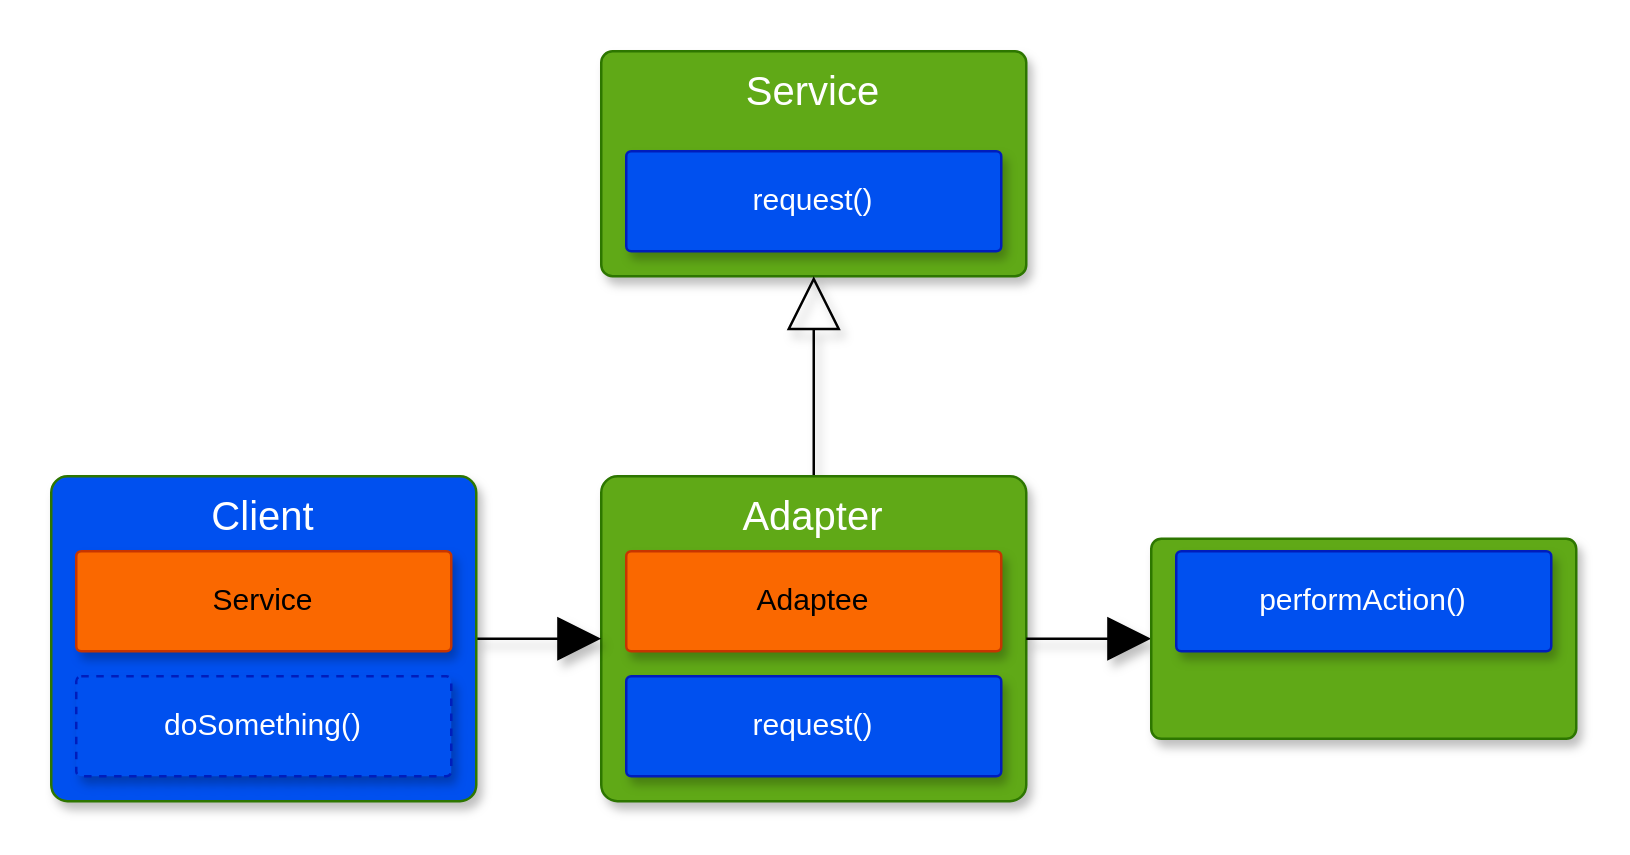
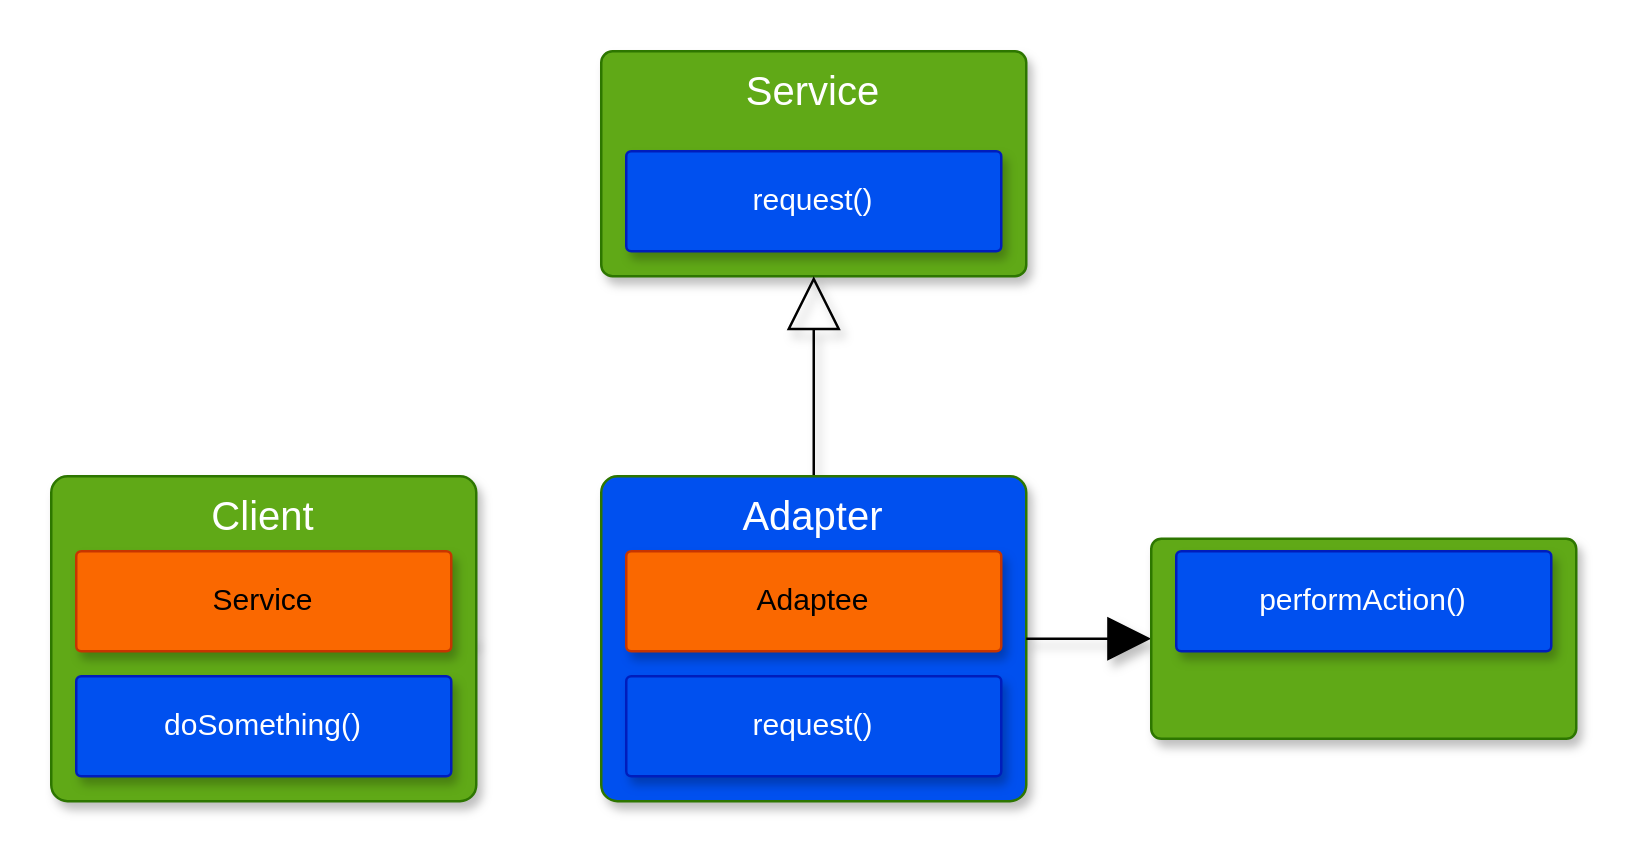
(264, 512) -> (264, 512)
(814, 512) -> (814, 512)
(517, 639) -> (451, 649)
(264, 726) -> (264, 726)
